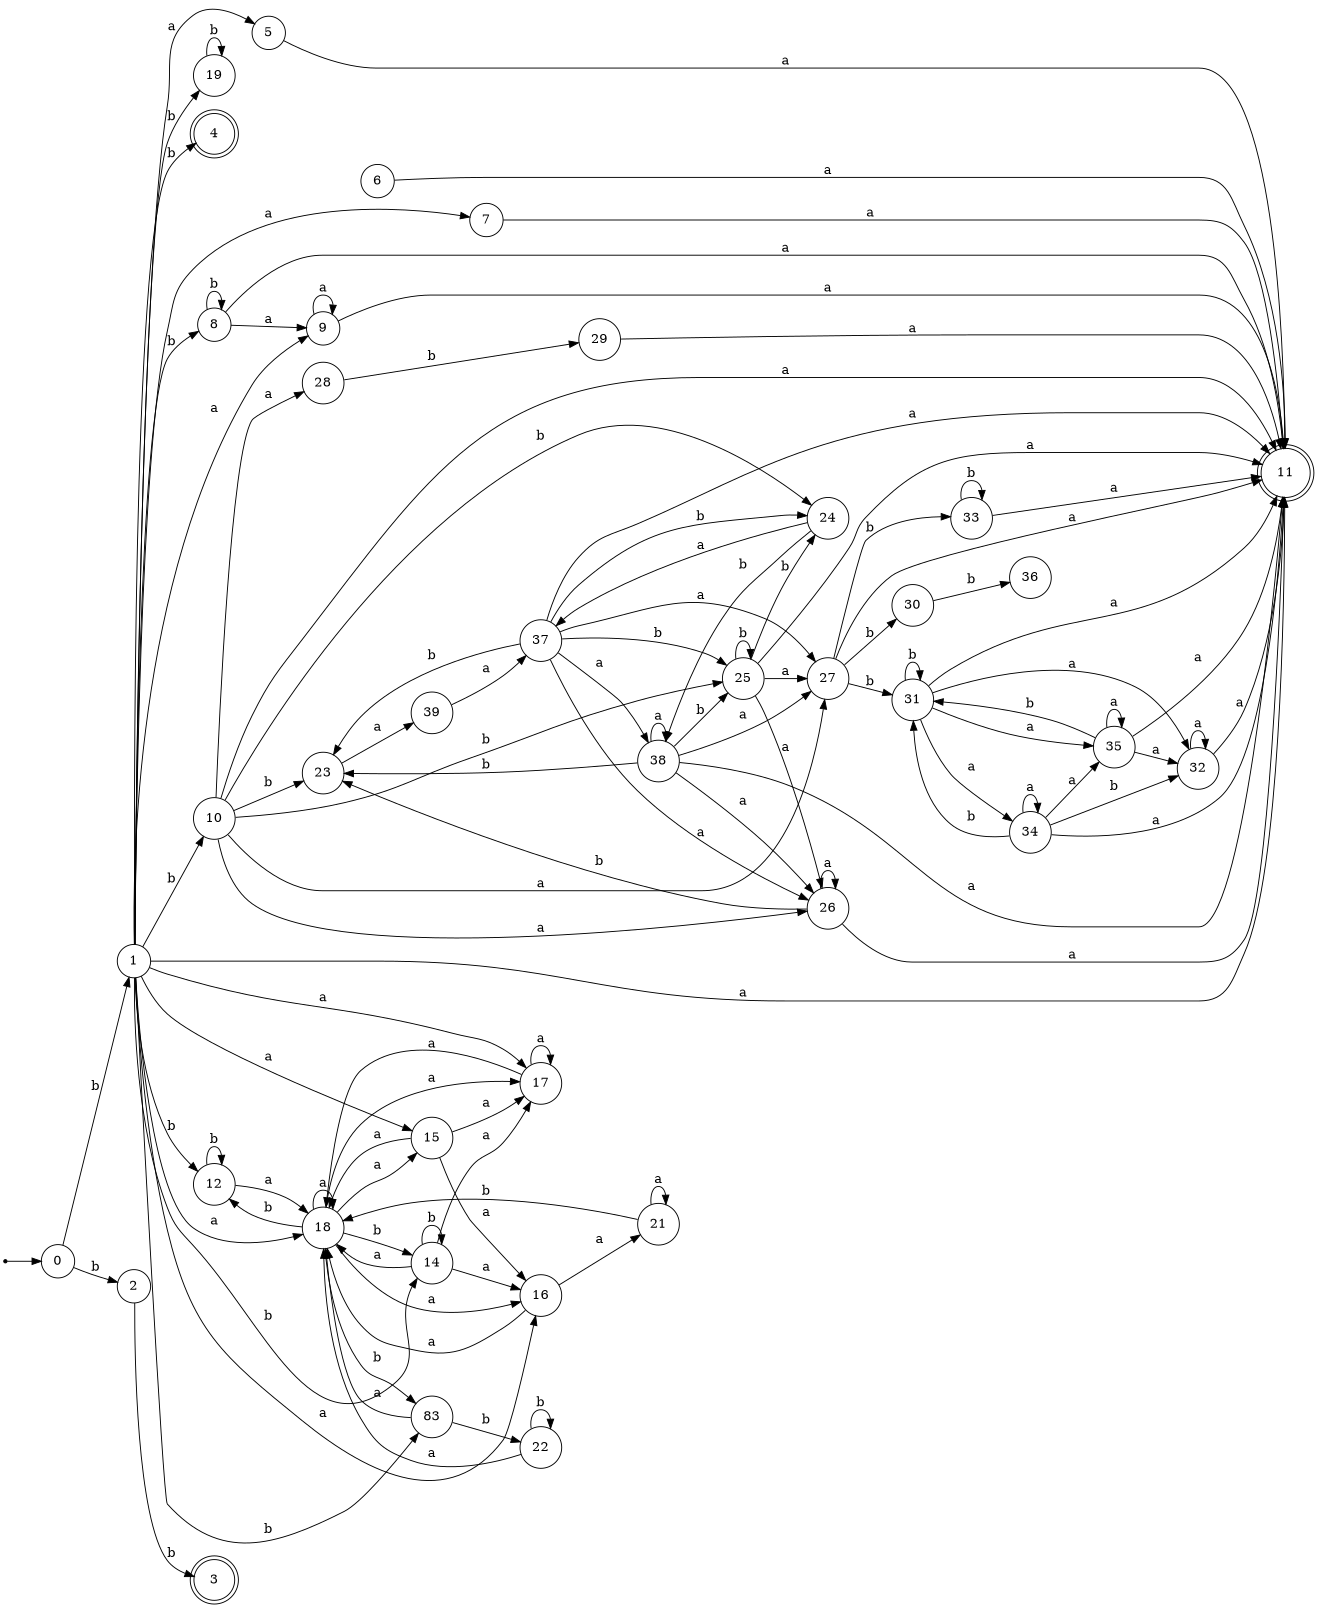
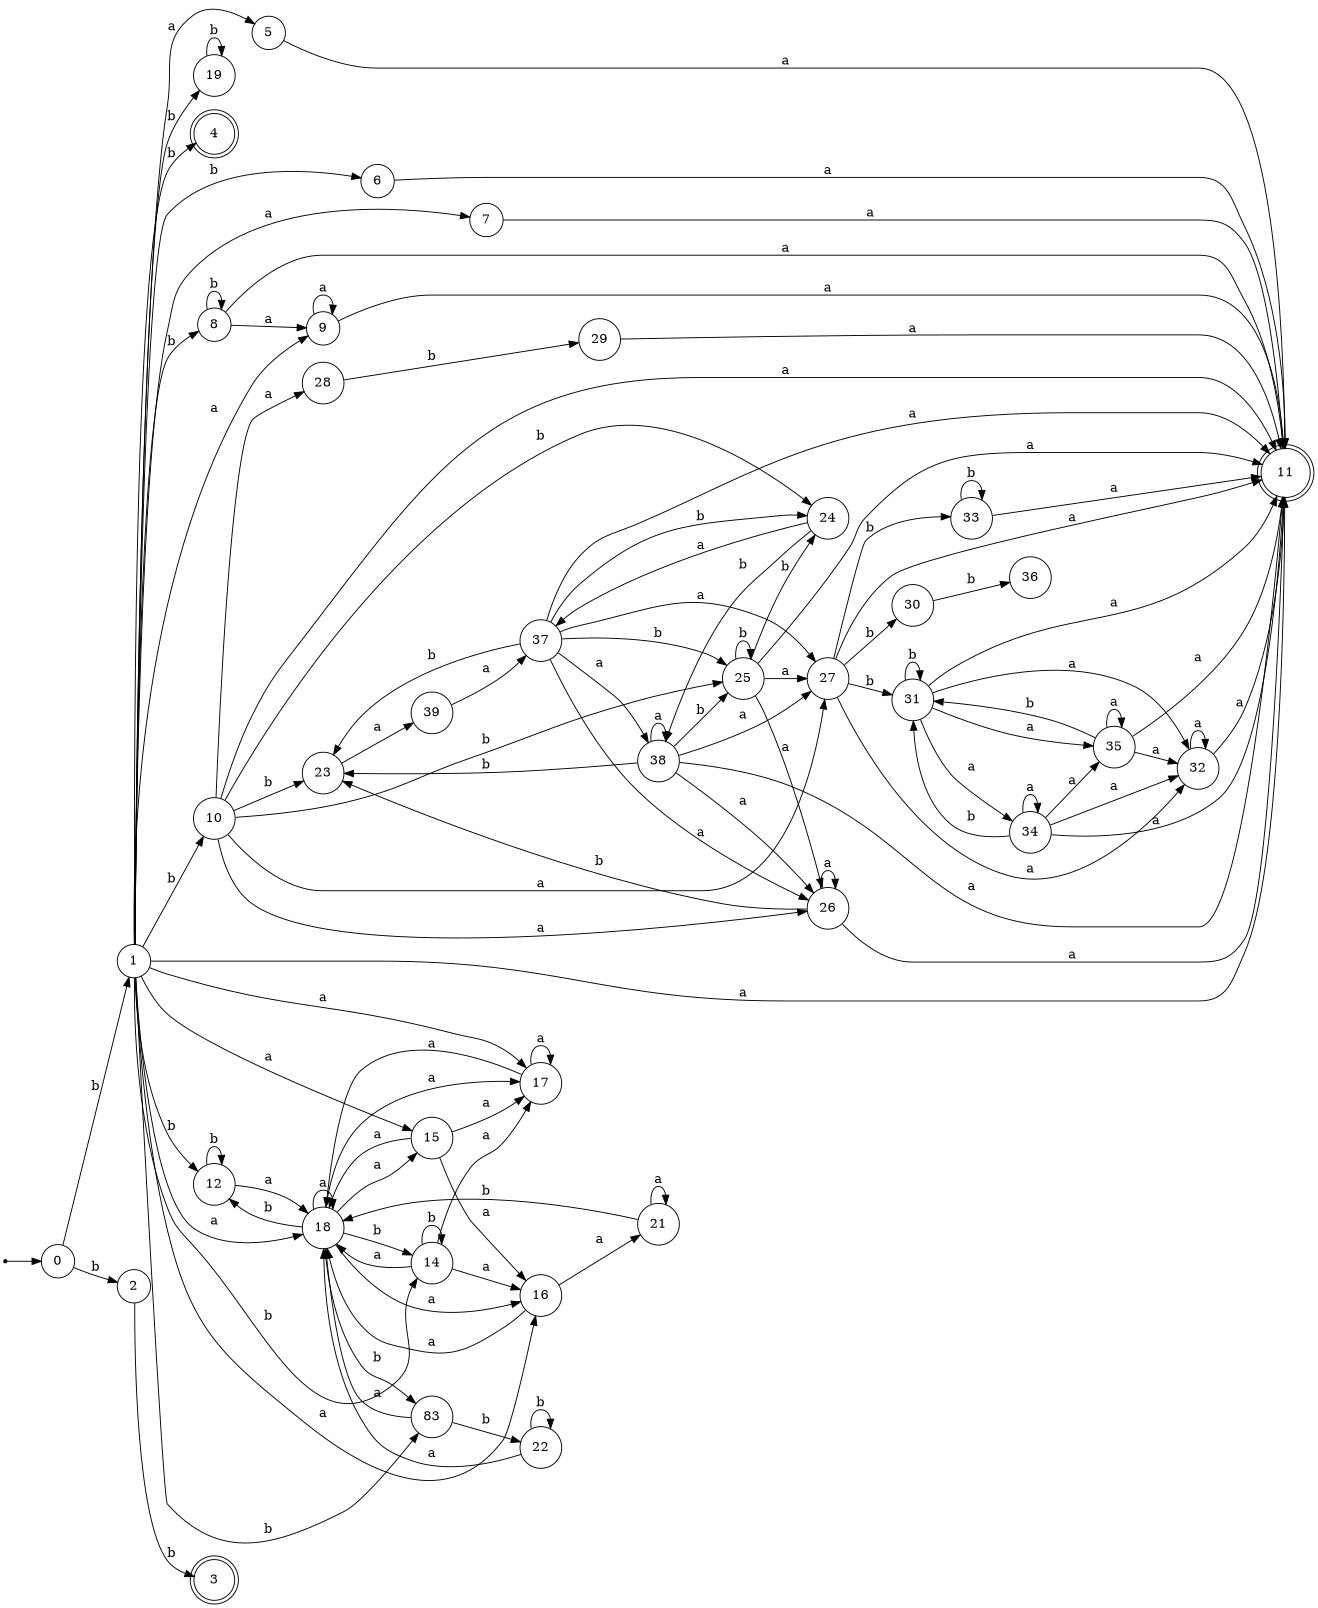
none -> (144, 481)
(1114, 787) -> (1114, 787)
none -> (983, 865)
